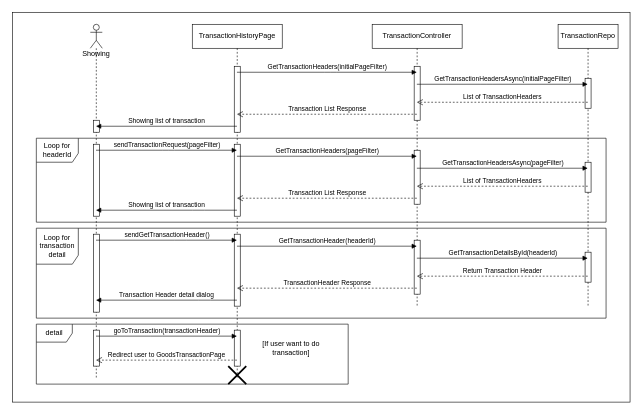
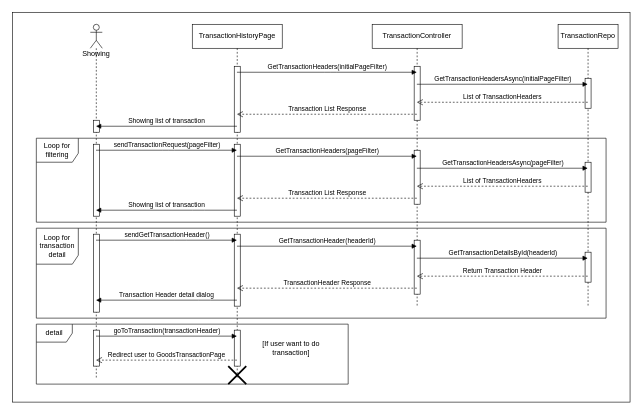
(57, 150) -> (57, 150)
